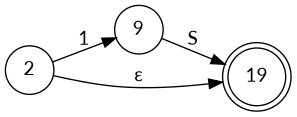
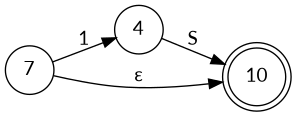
(139, 30) -> (139, 30)
(30, 70) -> (30, 70)
(257, 77) -> (257, 77)
